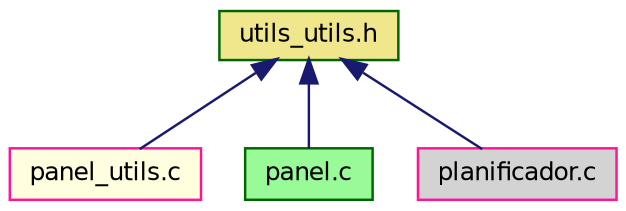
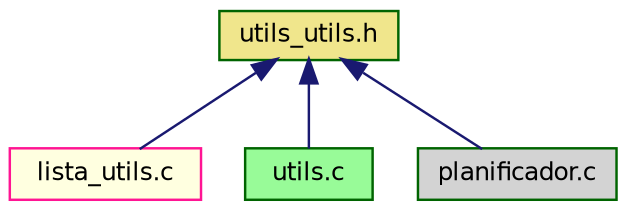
(105, 174) -> (105, 174)
(309, 174) -> (309, 174)
(517, 174) -> (517, 174)
